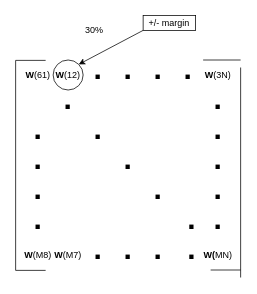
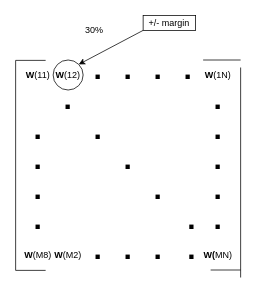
(38, 75) -> (38, 75)
(218, 75) -> (218, 75)
(68, 255) -> (68, 255)
